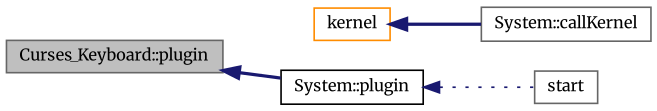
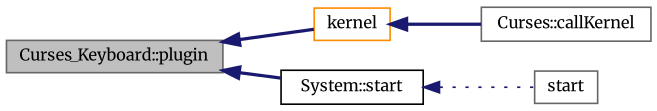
(566, 24) -> (566, 24)
none -> (277, 34)
(352, 87) -> (352, 87)
